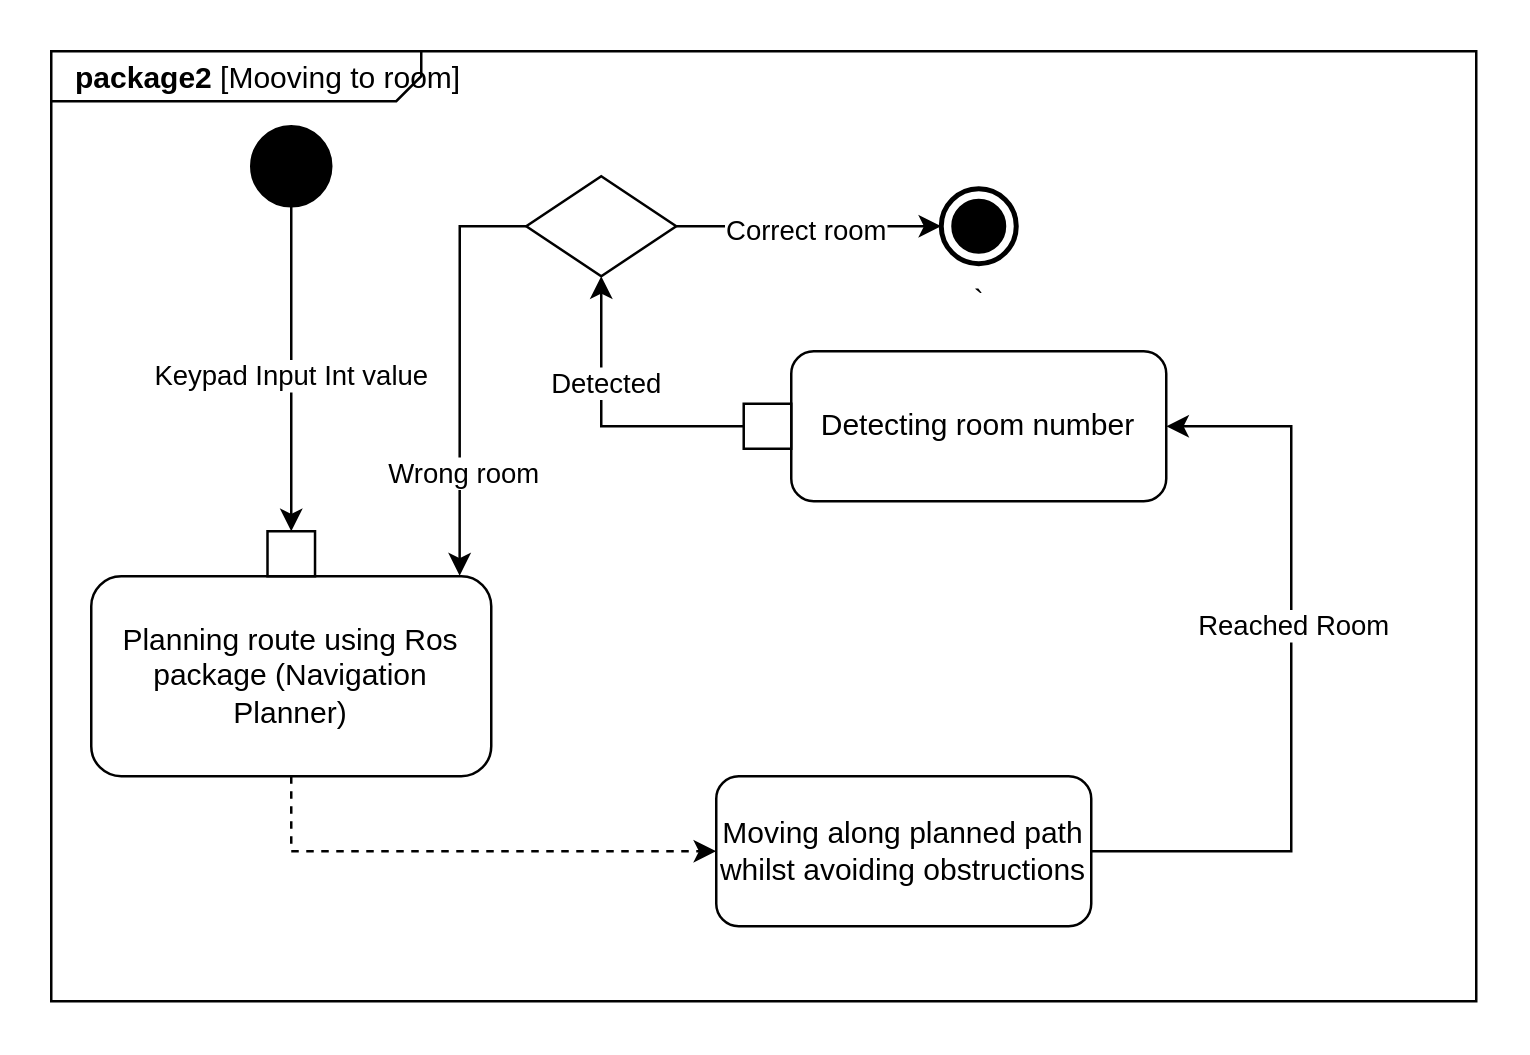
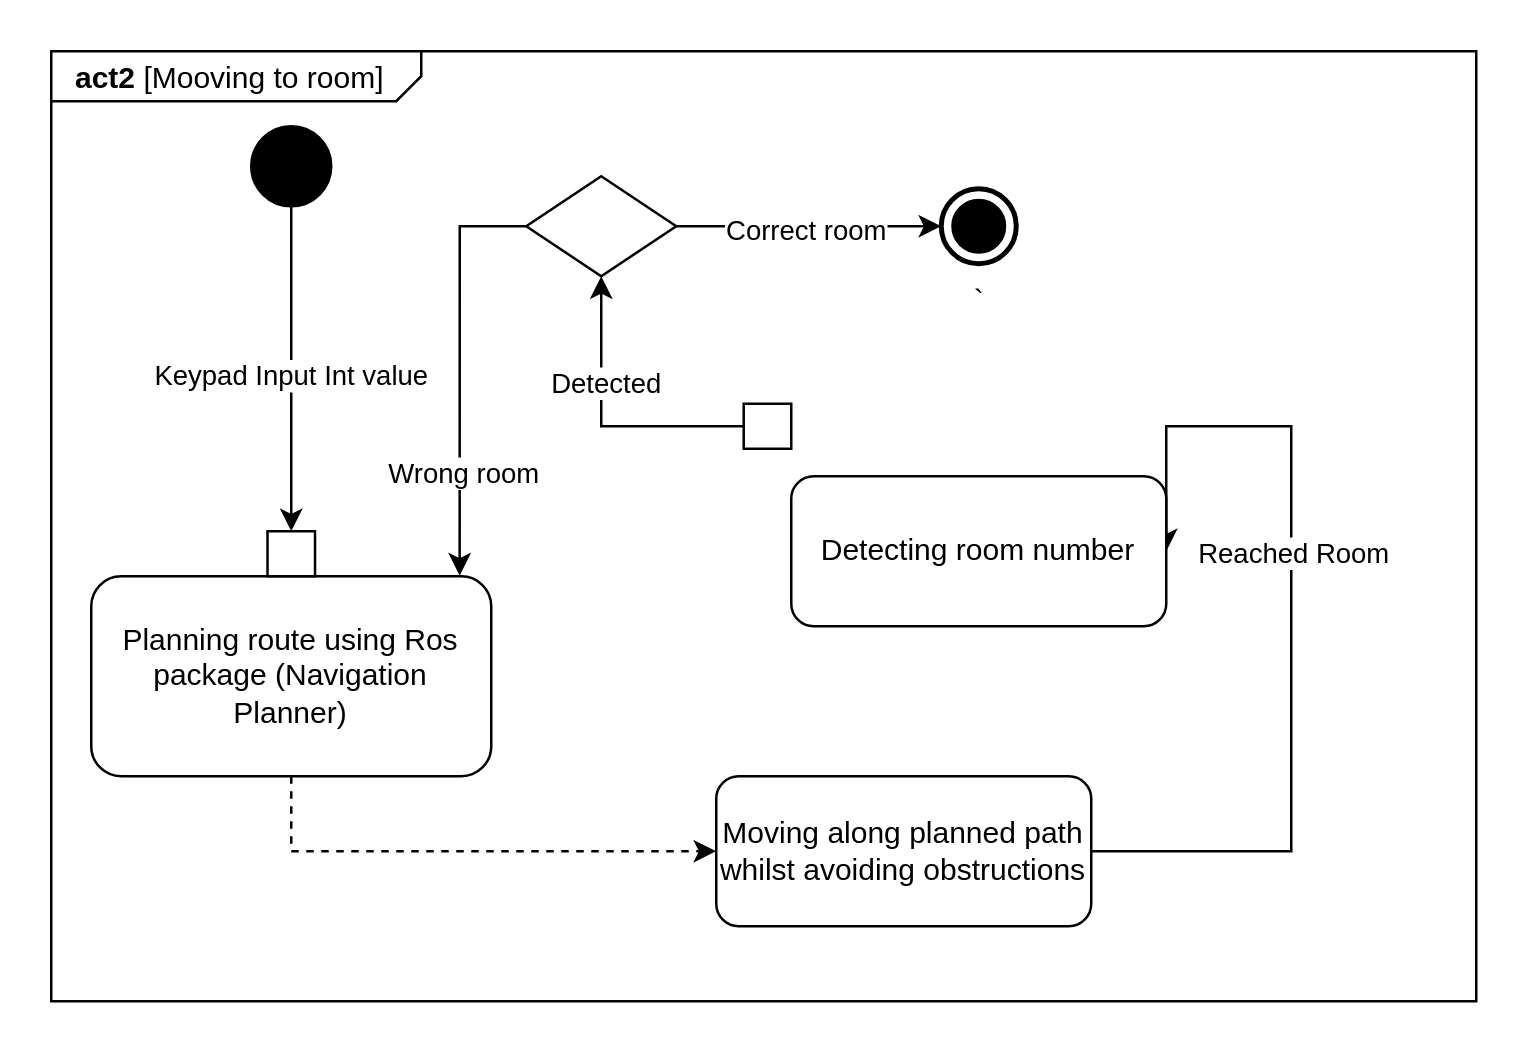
(263, 69) -> (229, 69)
(979, 426) -> (979, 551)
